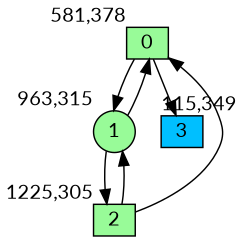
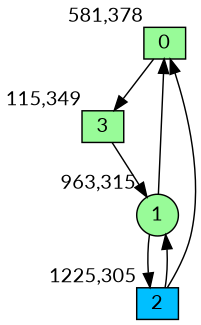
(125, 77) -> (126, 164)
(182, 132) -> (103, 127)
(114, 220) -> (158, 304)
